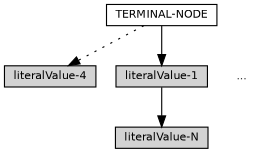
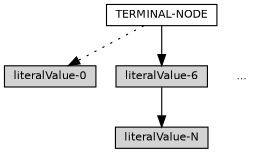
(50, 76) -> (50, 76)
(162, 76) -> (162, 76)
